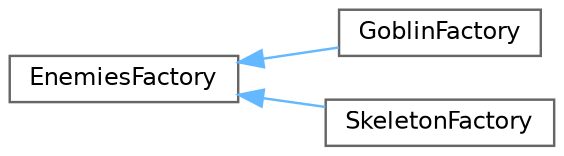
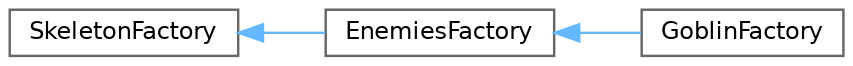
(294, 103) -> (294, 33)
